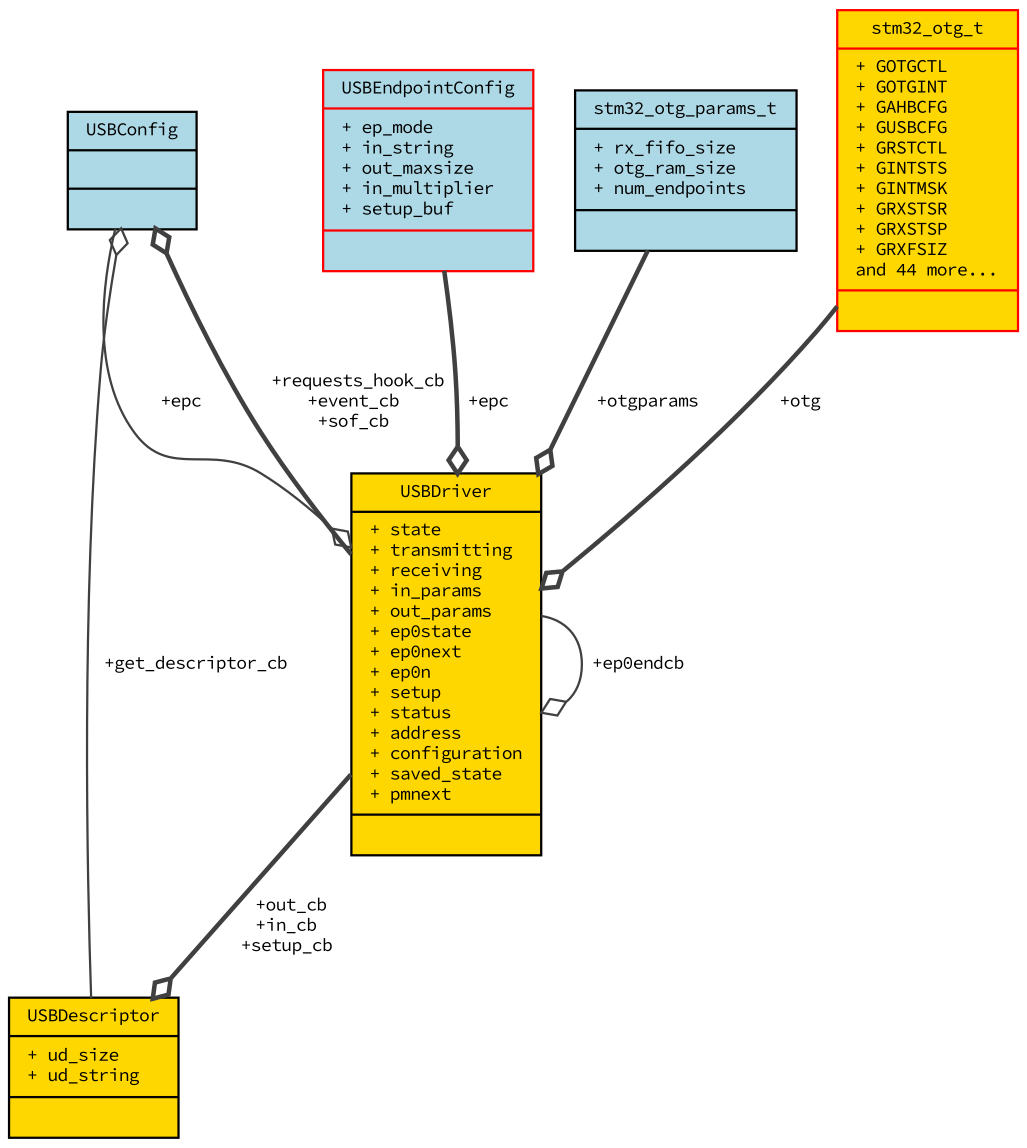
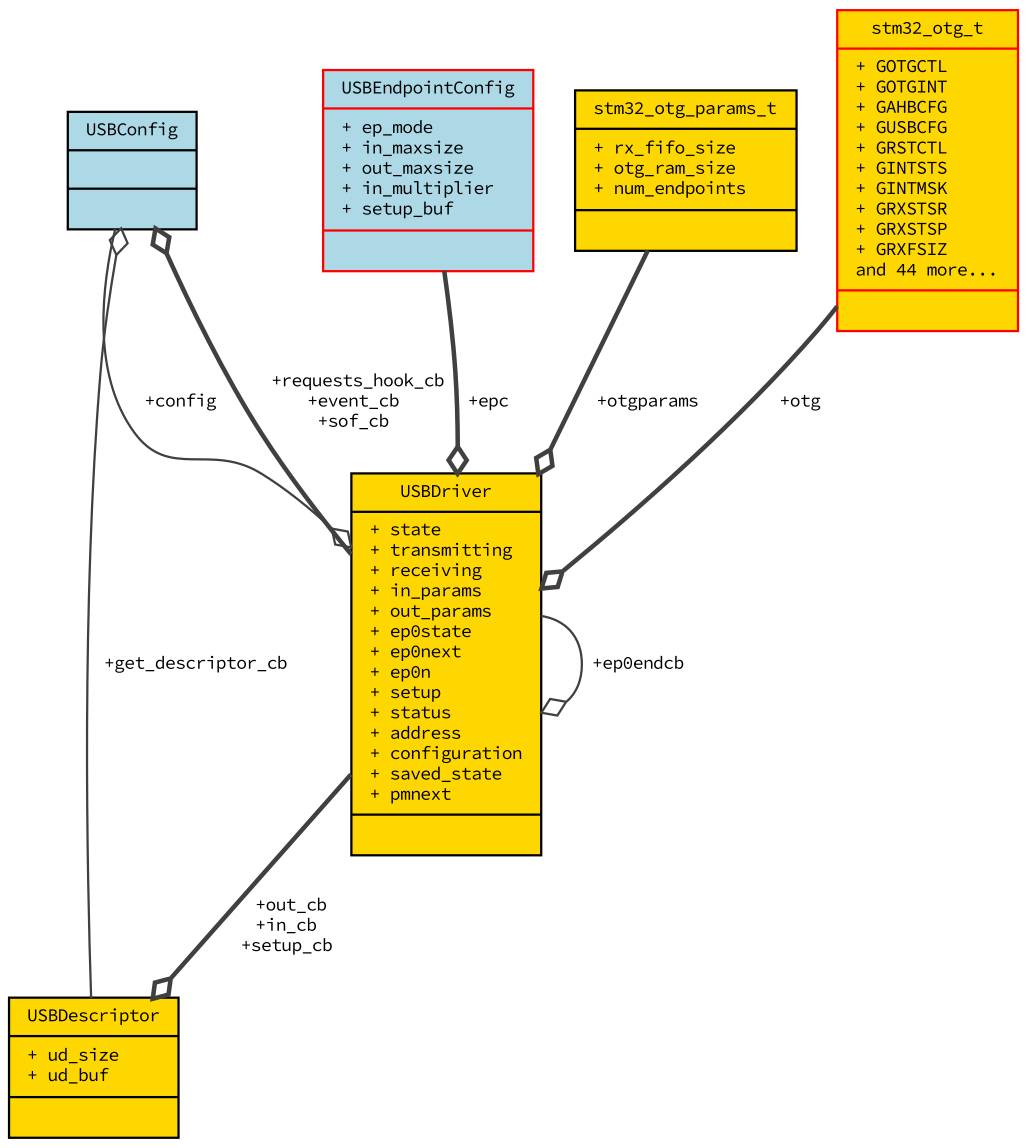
(398, 148) -> (403, 148)
(686, 171) -> (686, 171)
(176, 402) -> (176, 402)
(84, 1076) -> (69, 1076)
